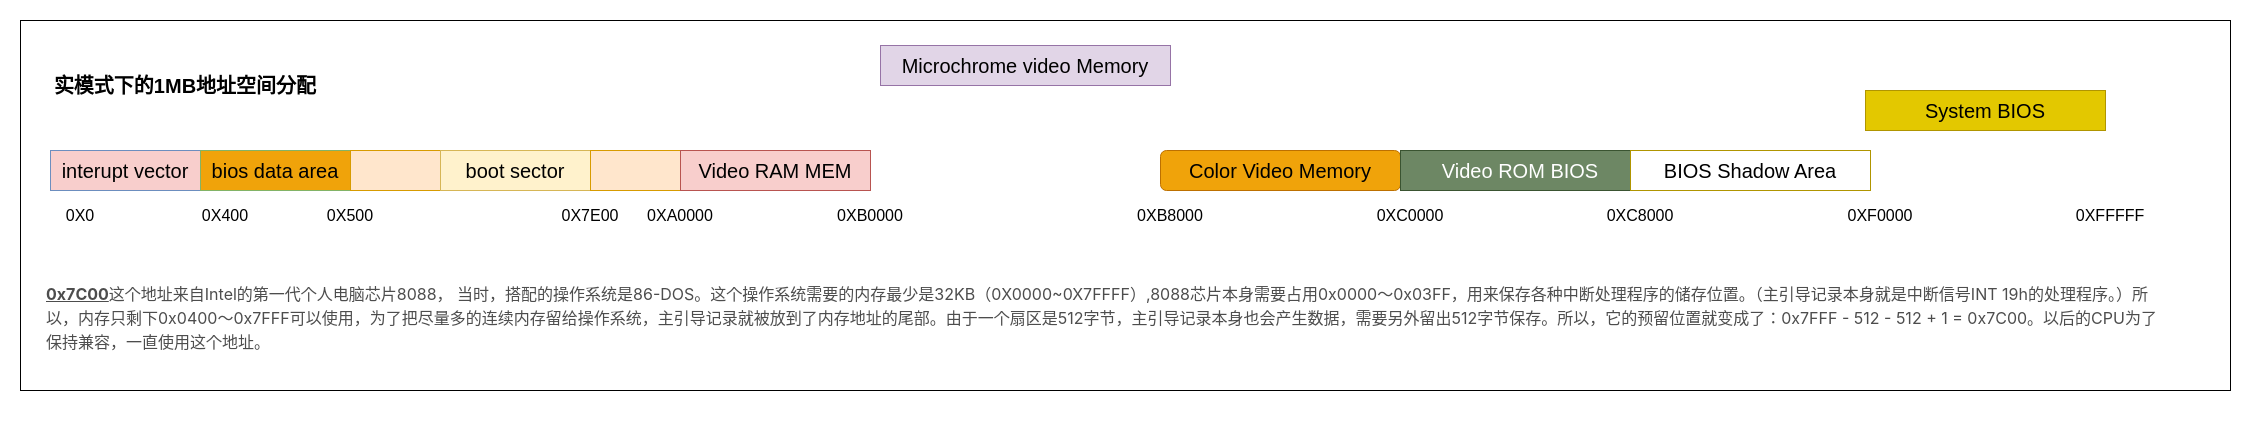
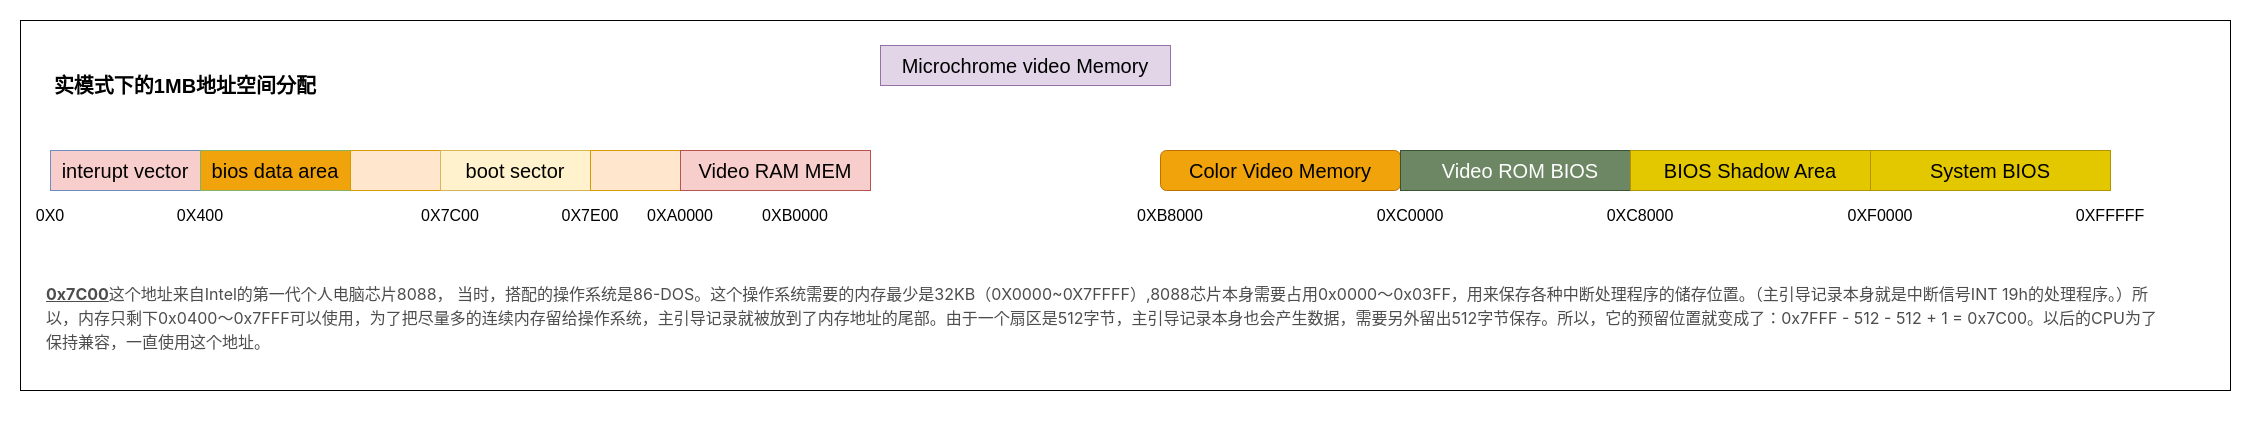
(1986, 111) -> (1991, 171)
(1751, 171) -> (1751, 171)
(81, 216) -> (51, 216)
(226, 216) -> (201, 216)
(351, 216) -> none
none -> (451, 216)
(871, 216) -> (796, 216)
